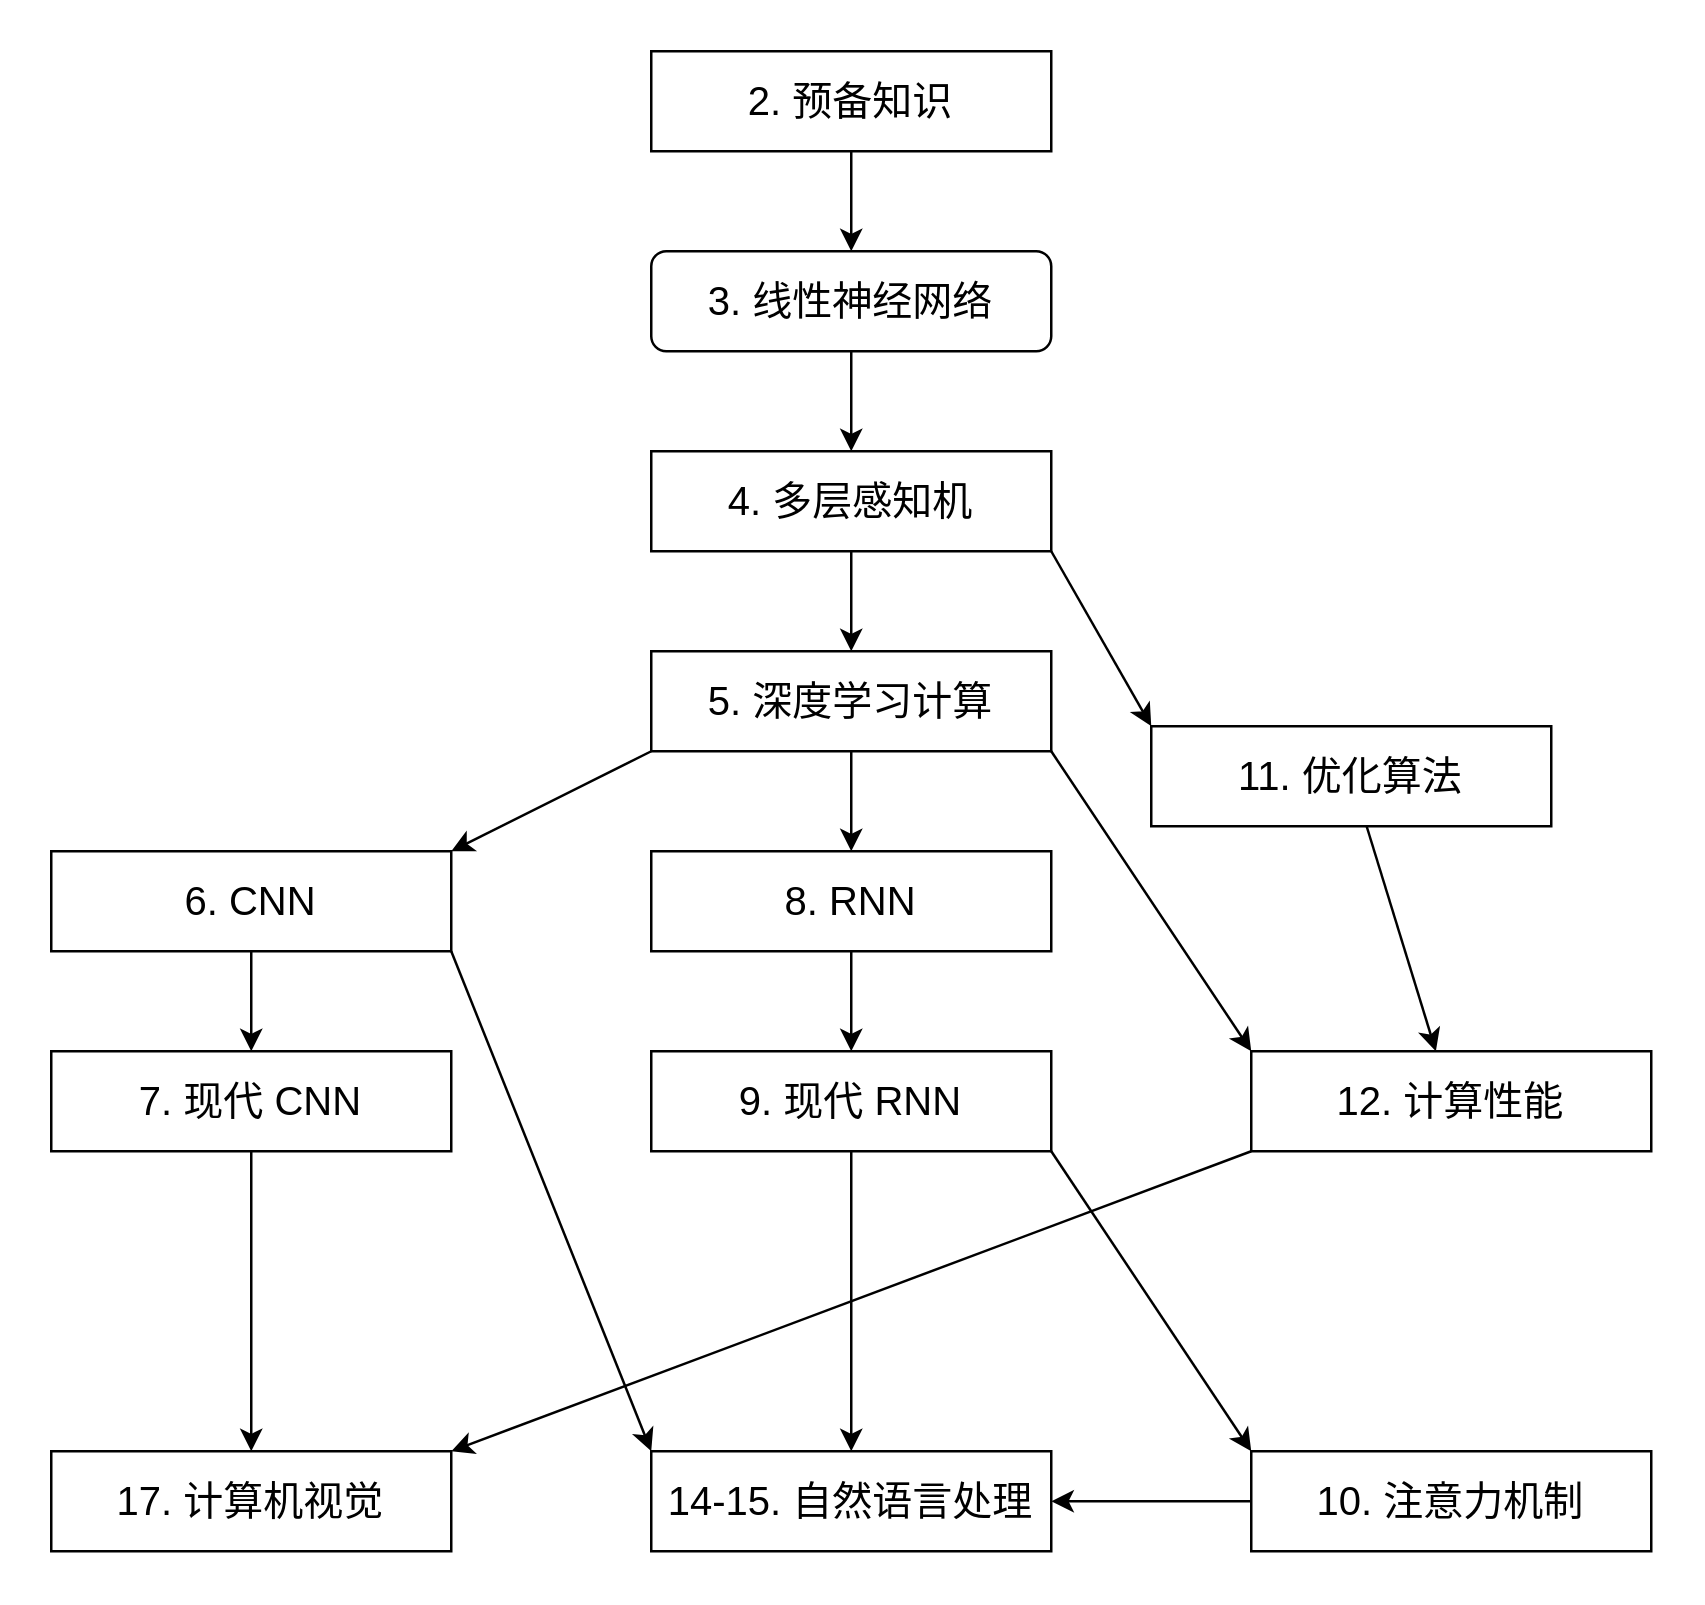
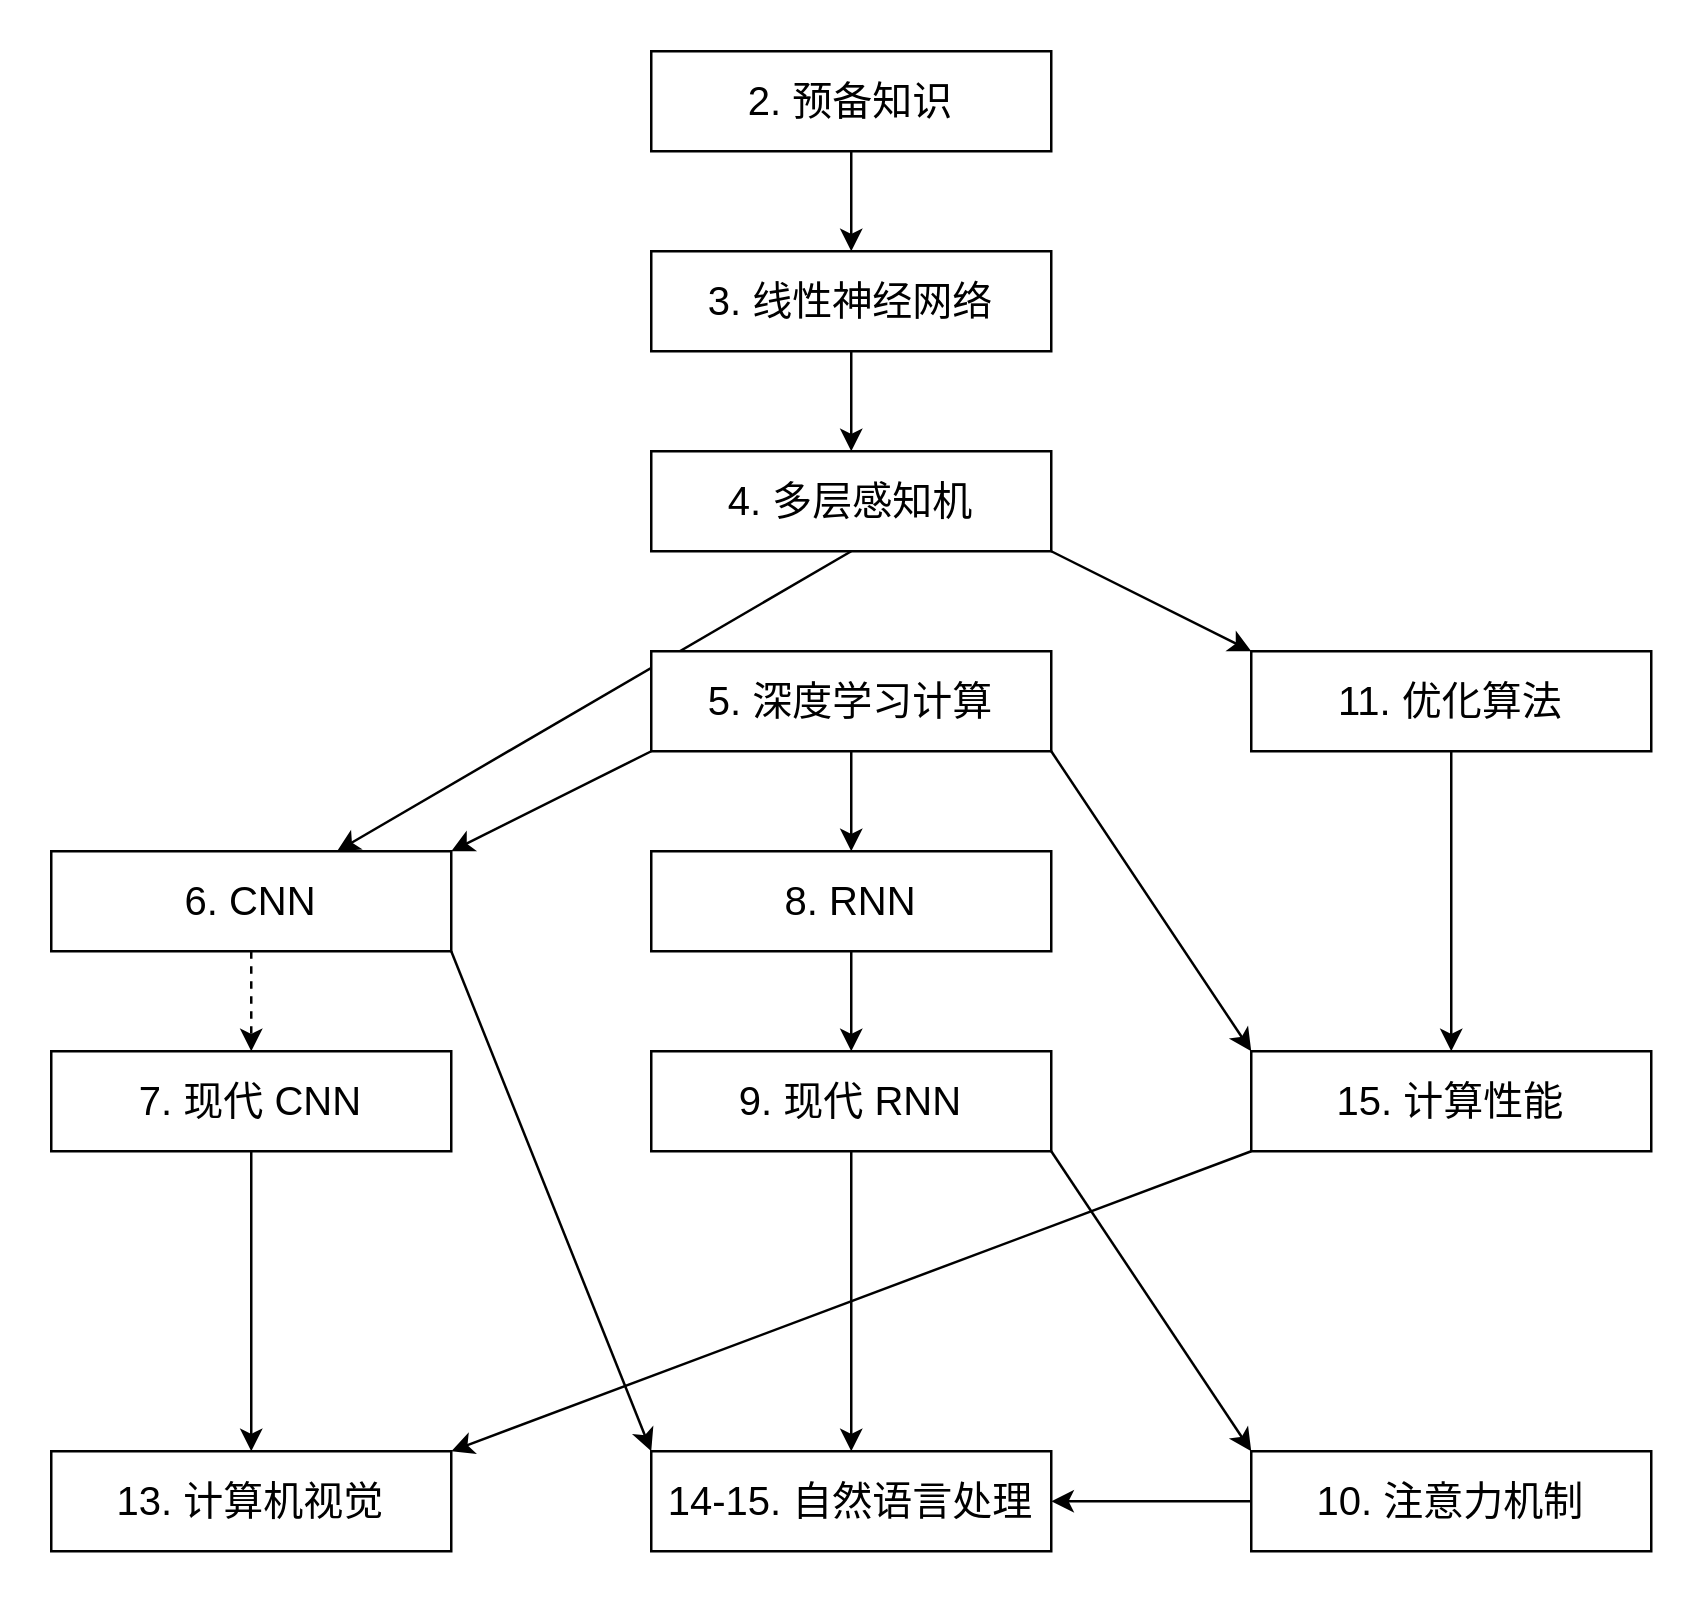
(851, 301) -> (851, 301)
(851, 593) -> (501, 755)
(1351, 776) -> (1451, 701)
(251, 992) -> (251, 992)
(1451, 1101) -> (1451, 1101)
(251, 1501) -> (251, 1501)
